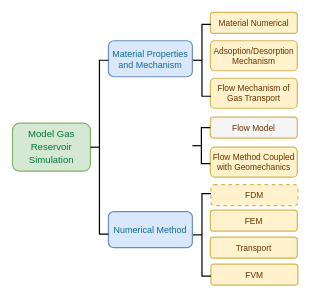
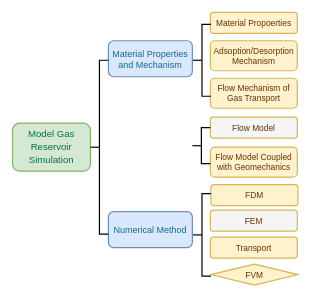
(254, 23) -> (254, 23)
(254, 162) -> (254, 162)
(254, 195) -> (254, 195)
(254, 221) -> (254, 221)
(254, 275) -> (254, 275)
